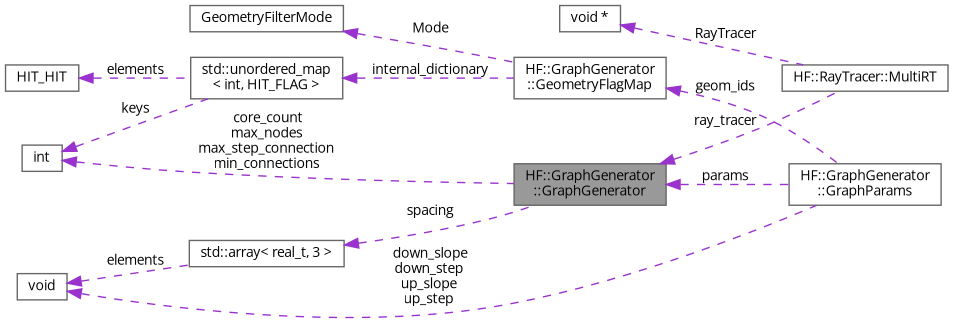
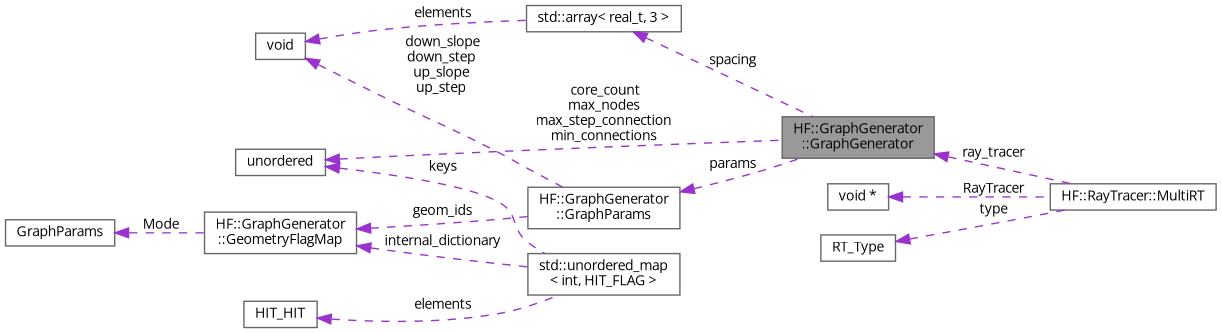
(267, 19) -> (60, 233)
(435, 78) -> (449, 258)
(42, 158) -> (281, 162)
(735, 184) -> (747, 175)
none -> (858, 248)
